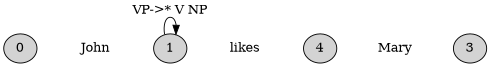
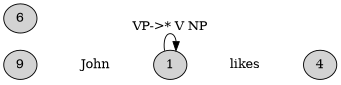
(20, 48) -> (20, 65)
(395, 48) -> none
(470, 48) -> (20, 18)
